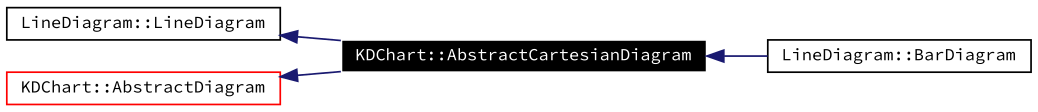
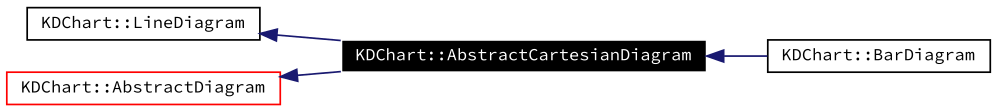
(144, 24) -> (144, 24)
(899, 56) -> (879, 56)
